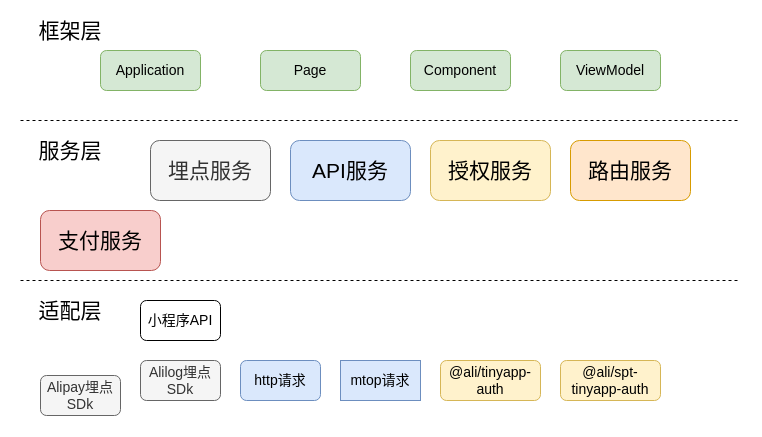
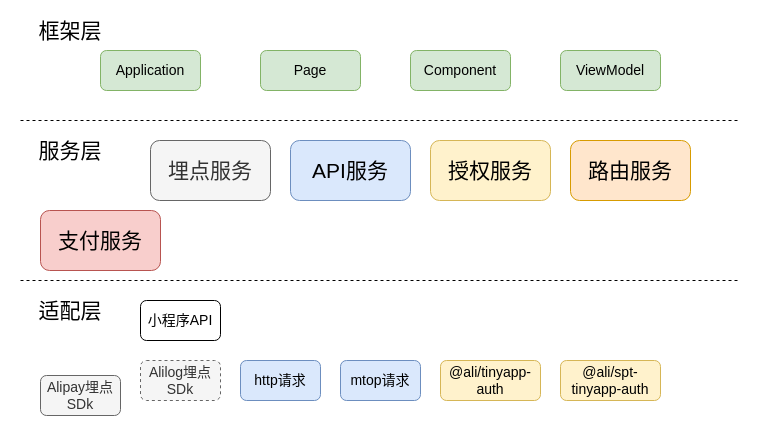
(181, 381) -> (181, 381)
(381, 381) -> (381, 381)
